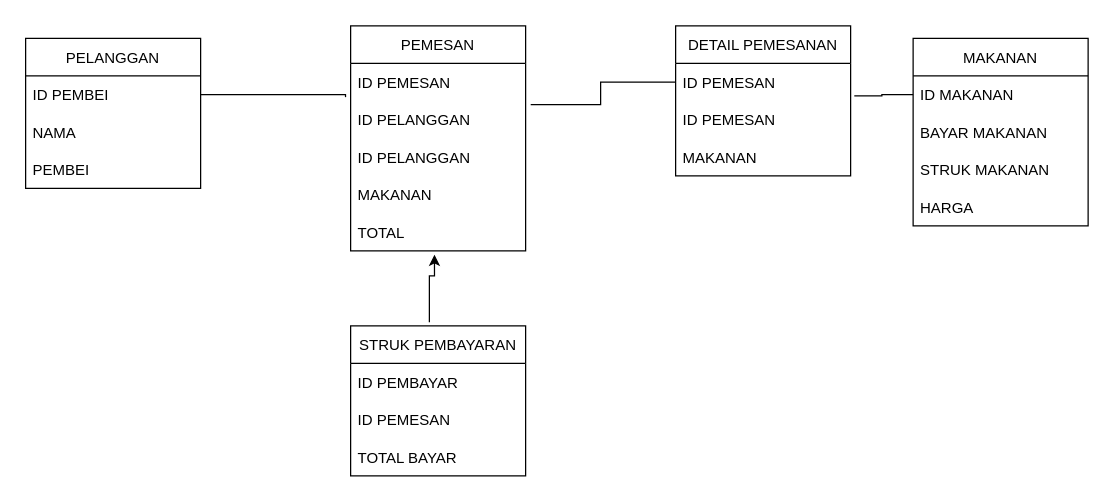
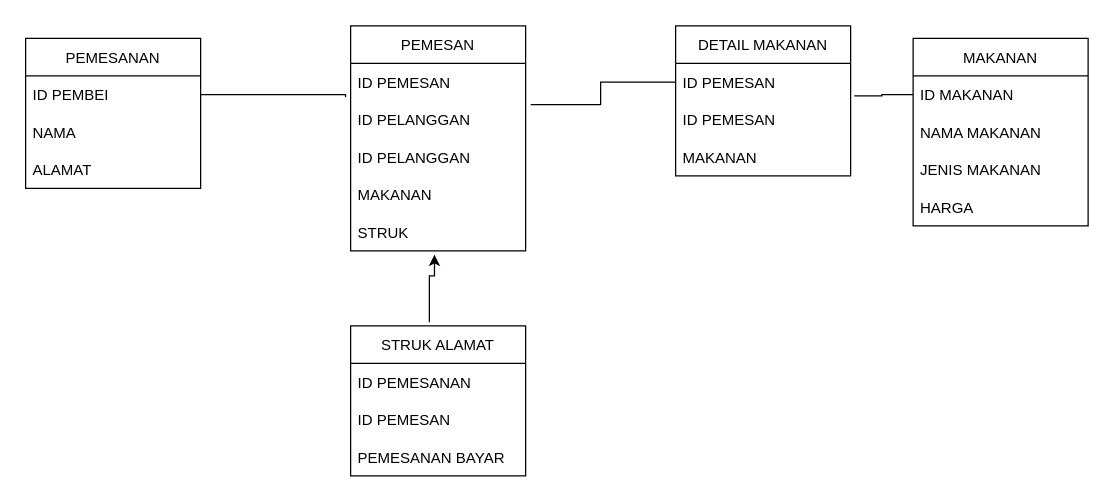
(763, 45) -> (763, 45)
(113, 58) -> (113, 58)
(973, 133) -> (968, 133)
(58, 170) -> (58, 170)
(973, 170) -> (973, 170)
(379, 233) -> (379, 233)
(438, 345) -> (438, 345)
(402, 383) -> (406, 383)
(402, 458) -> (419, 458)
